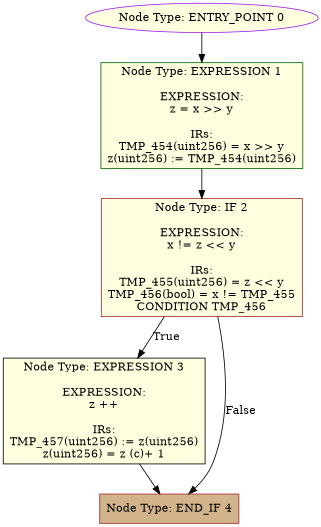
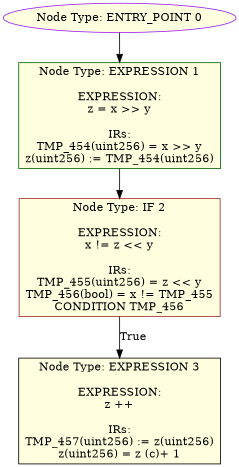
(169, 509) -> none
